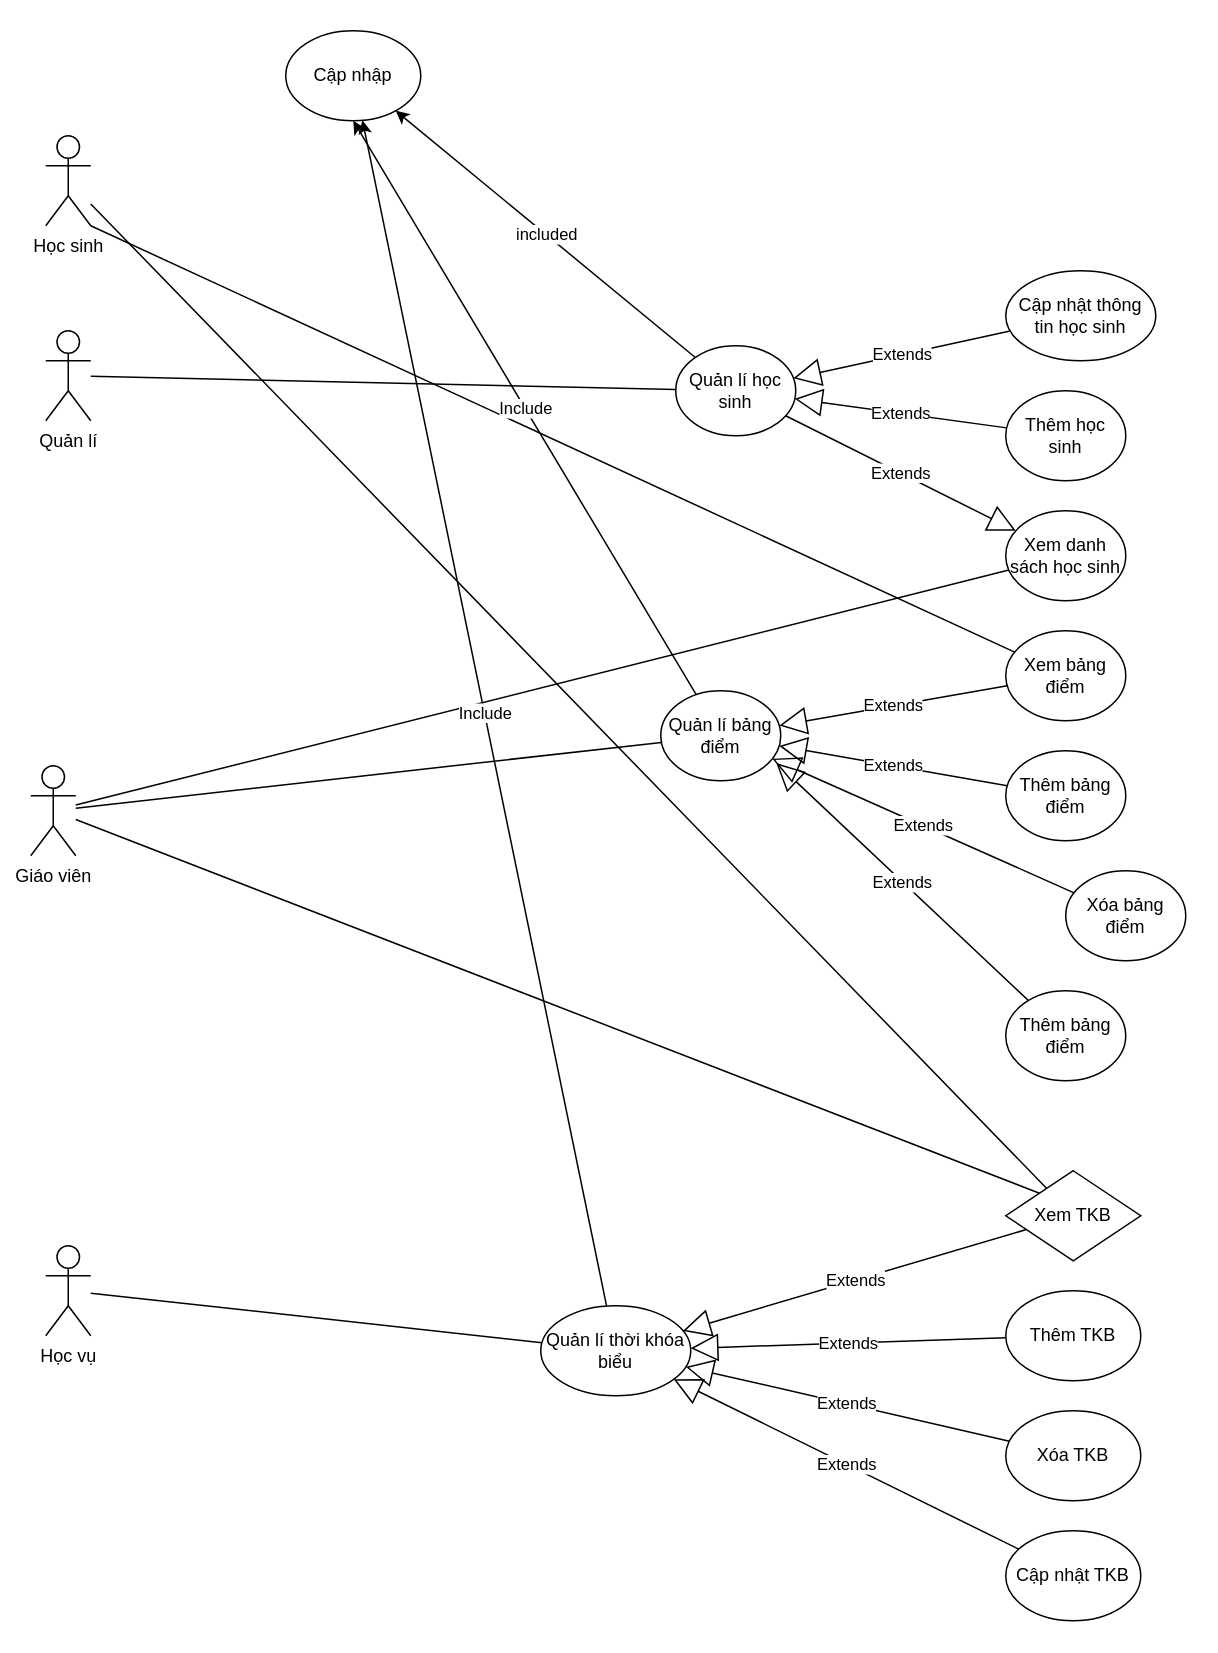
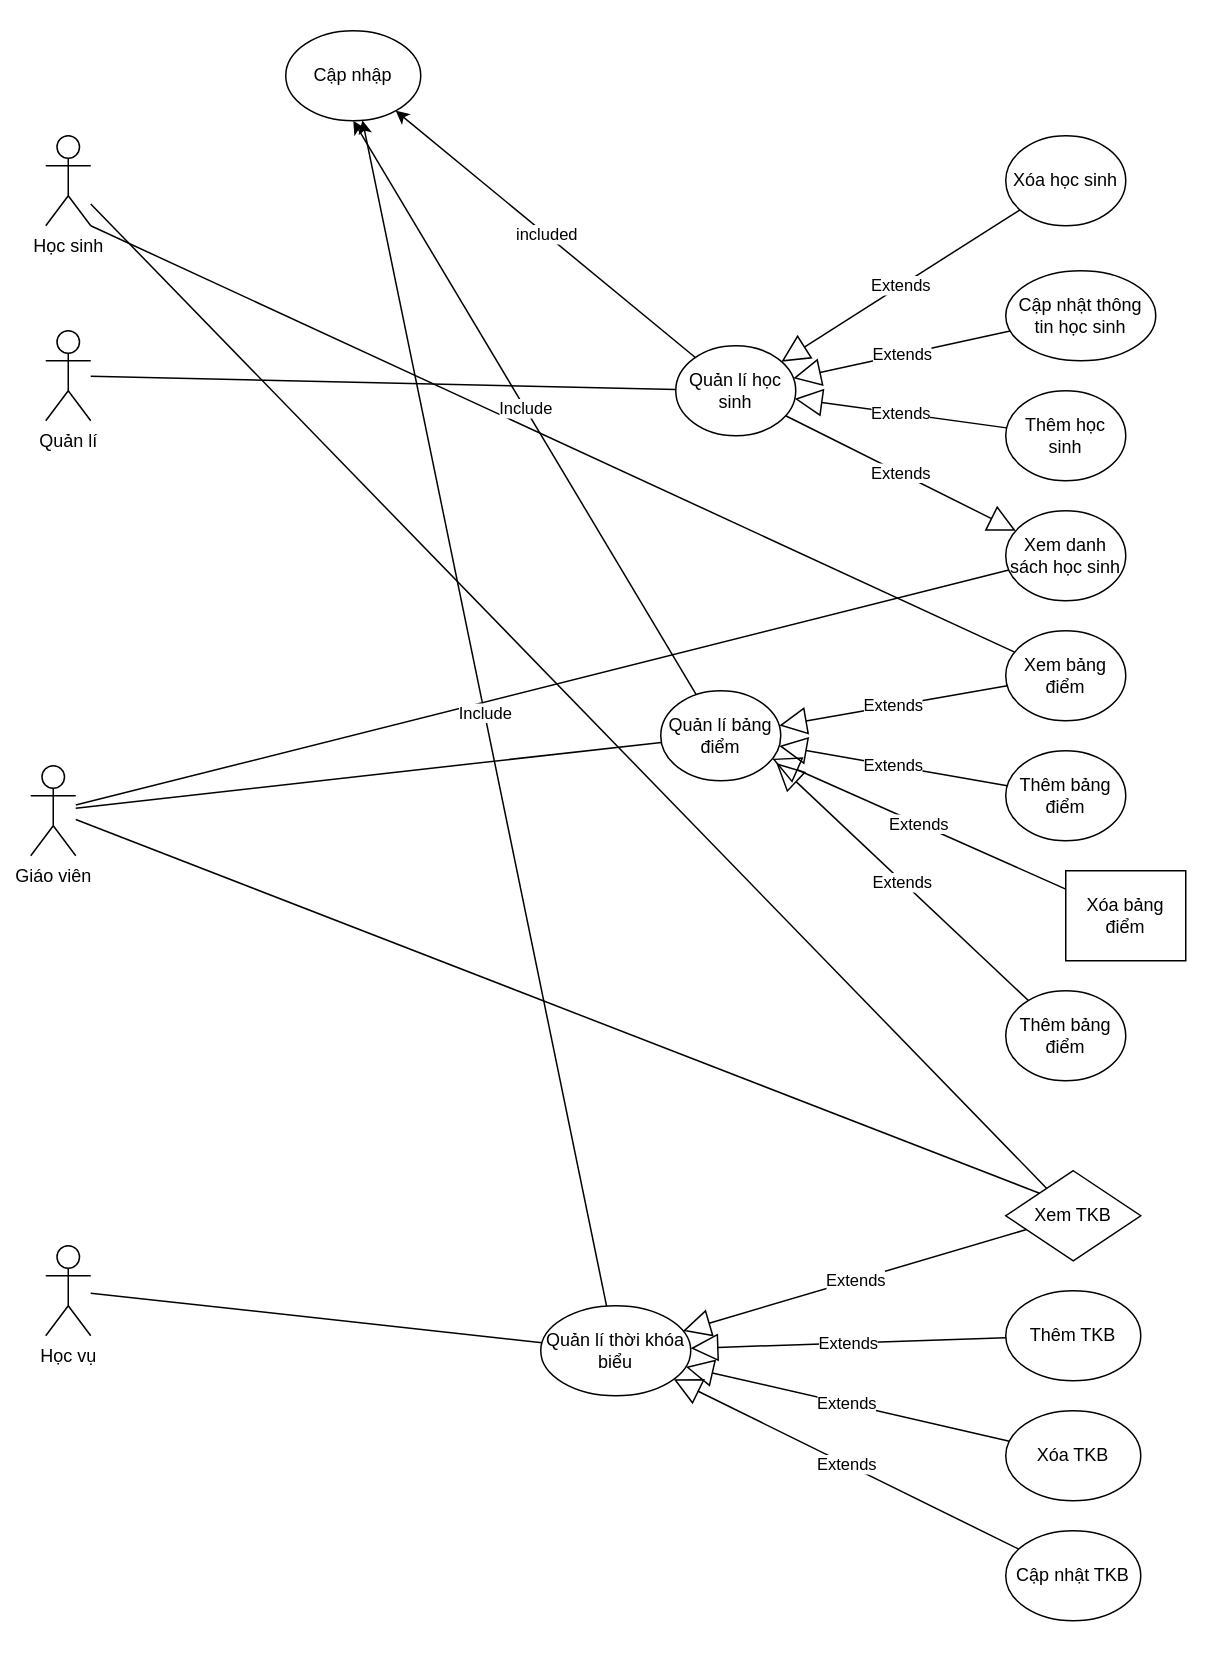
none -> (1066, 181)
none -> (914, 277)
(1126, 916) -> (1126, 916)
